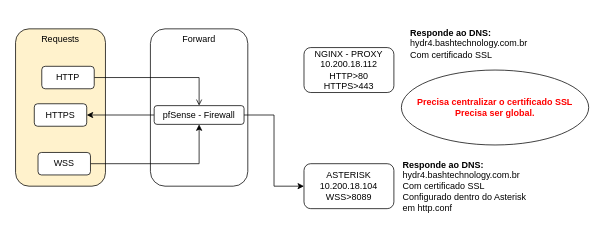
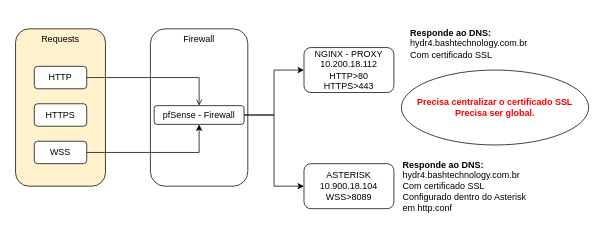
(199, 40) -> (199, 40)
(68, 78) -> (60, 78)
(93, 115) -> (274, 70)
(64, 164) -> (60, 153)
(349, 186) -> (349, 186)
